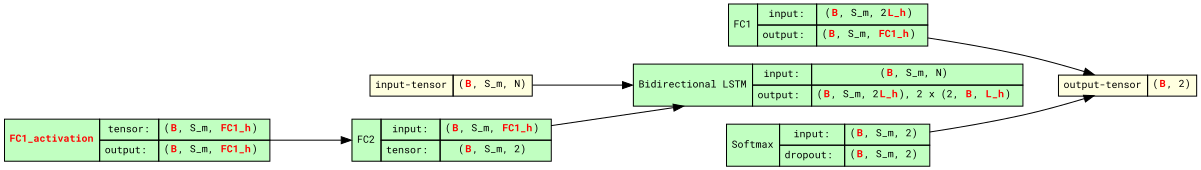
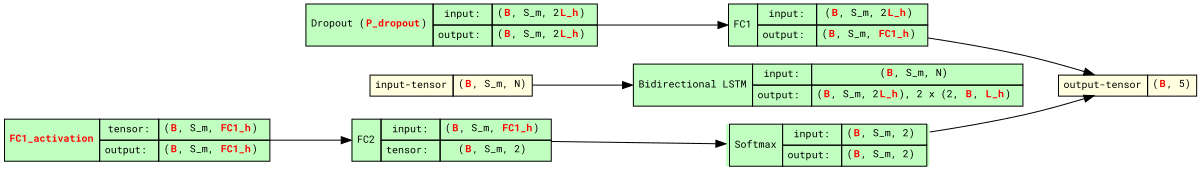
none -> (451, 25)
(1179, 84) -> (1179, 84)
(612, 117) -> (633, 143)
(812, 155) -> (812, 155)
